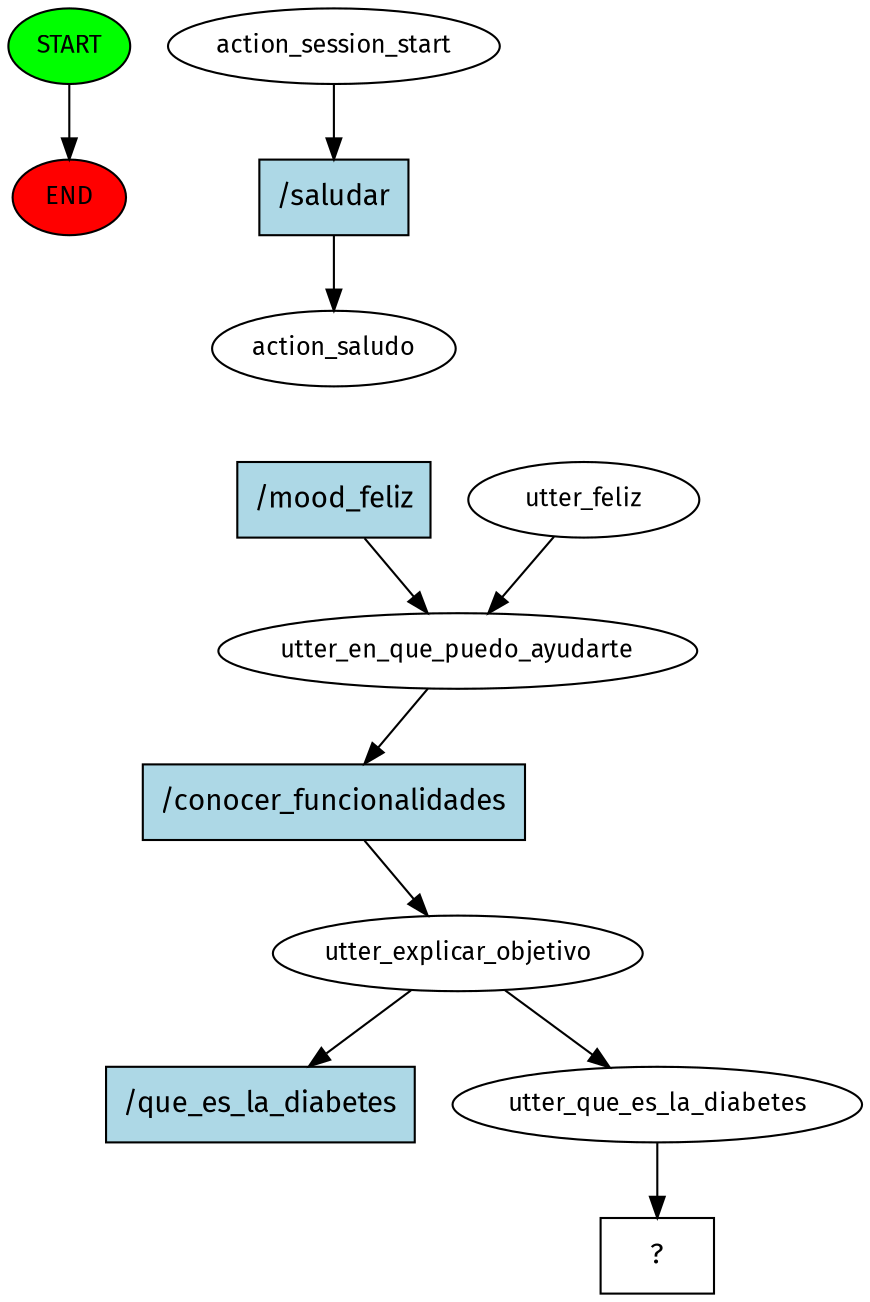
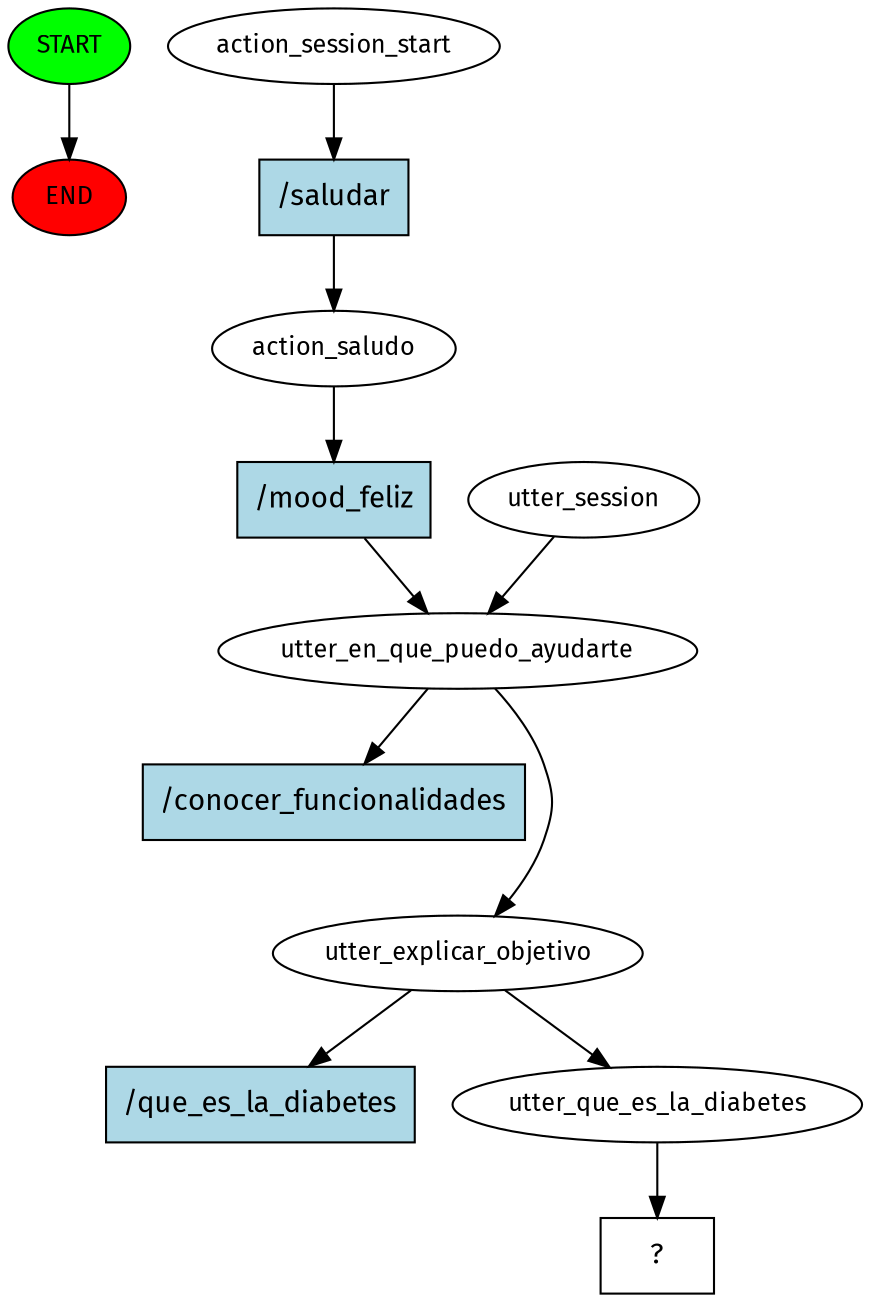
none -> (334, 414)
(584, 500) -> (584, 500)
(389, 870) -> (551, 791)
